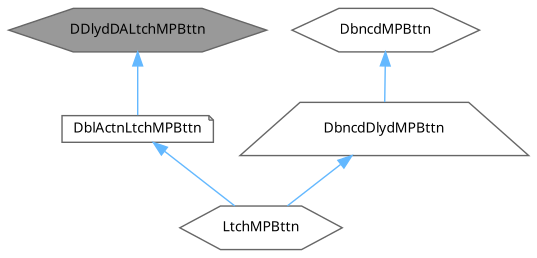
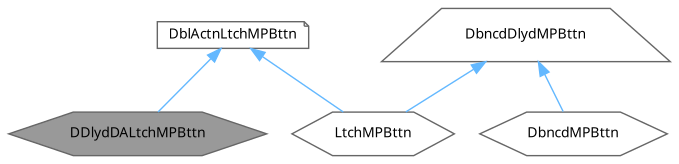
(385, 84) -> (554, 93)
(138, 91) -> (184, 85)
